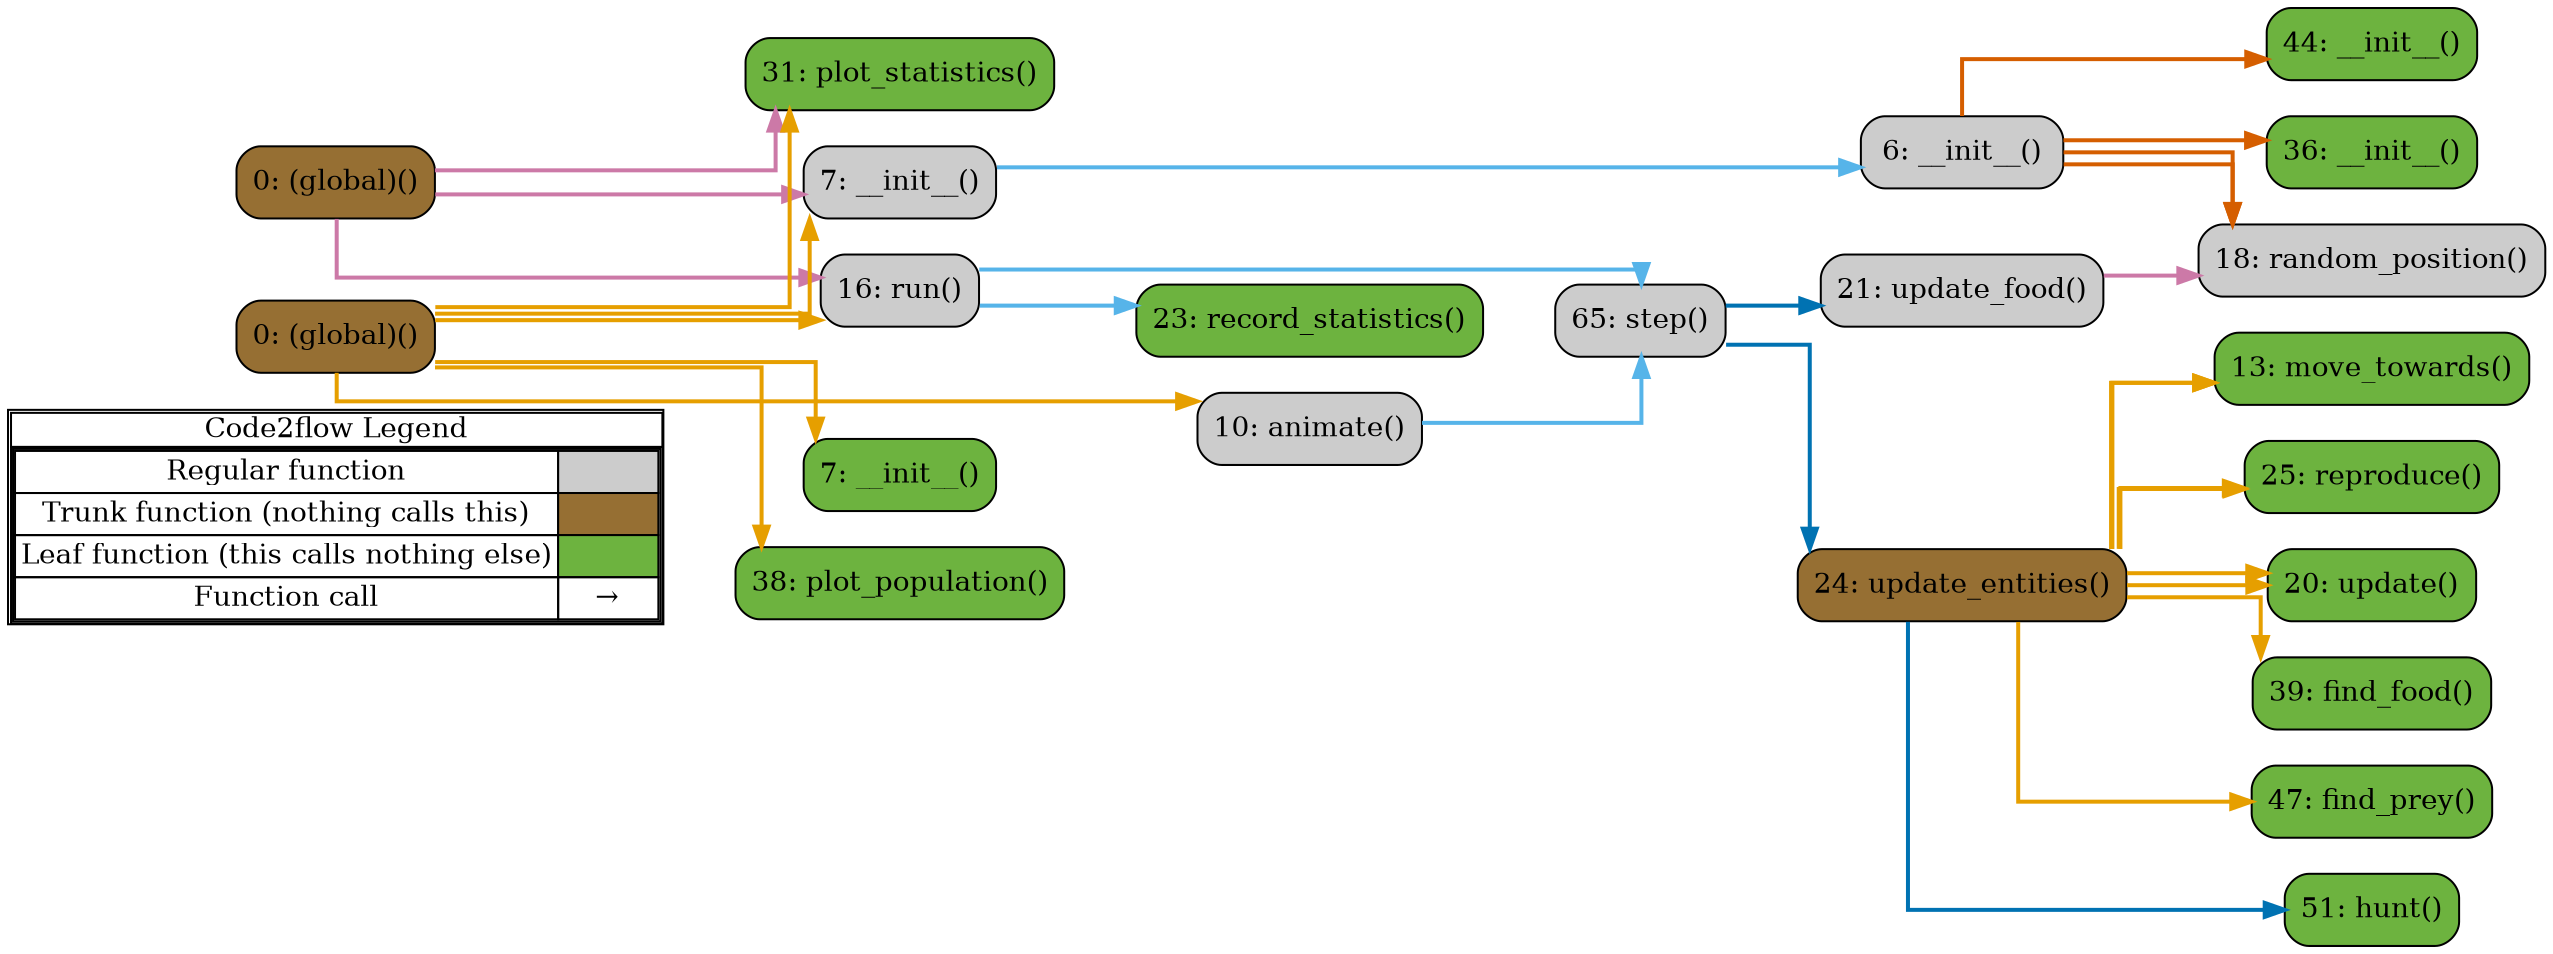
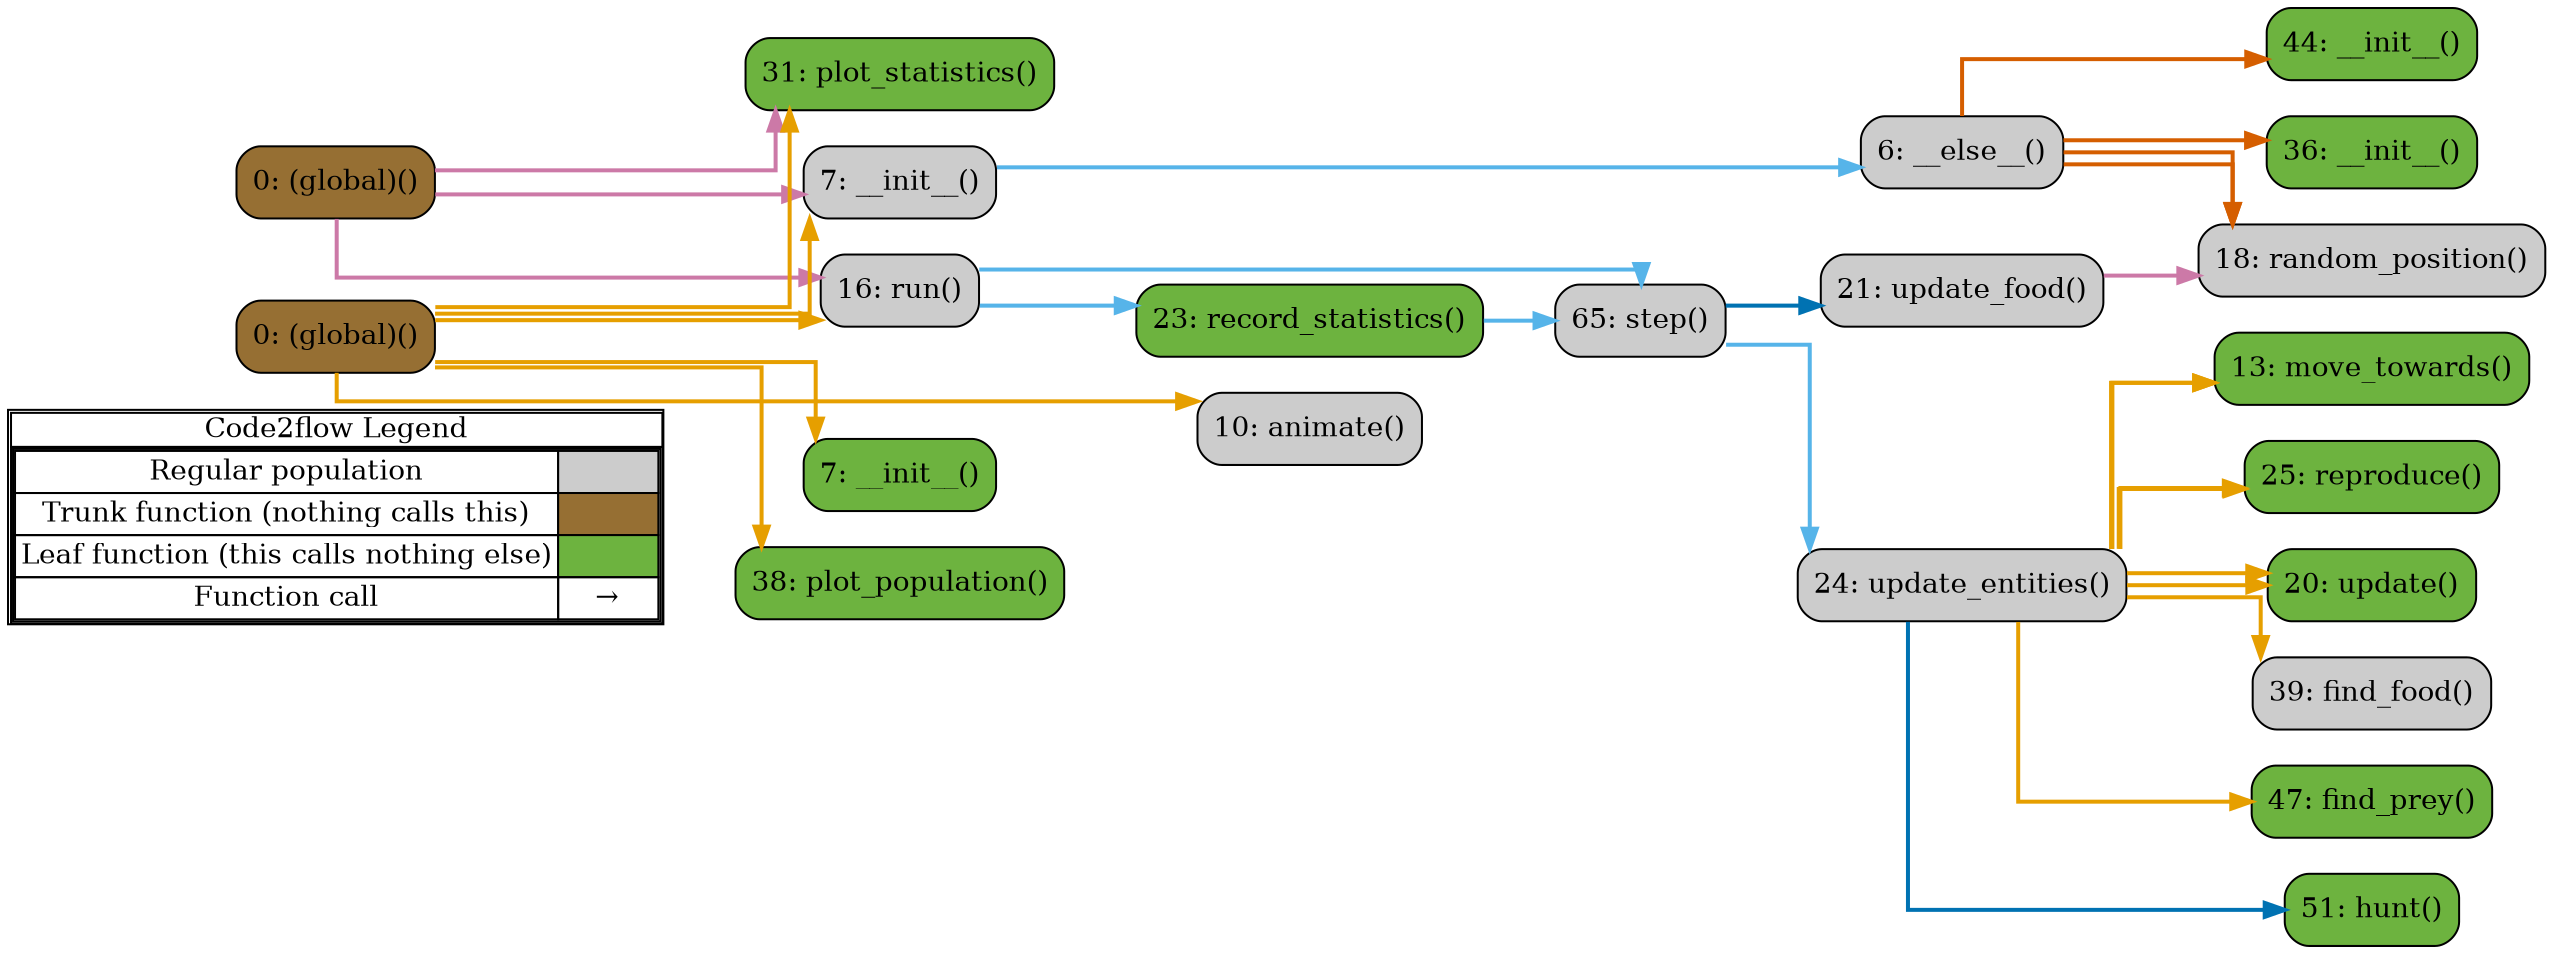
(1962, 152) -> (1962, 152)
(1810, 395) -> (1810, 395)
(1555, 423) -> (1509, 321)
(287, 471) -> (287, 471)
(1962, 585) -> (1962, 585)
(2372, 693) -> (2372, 693)
